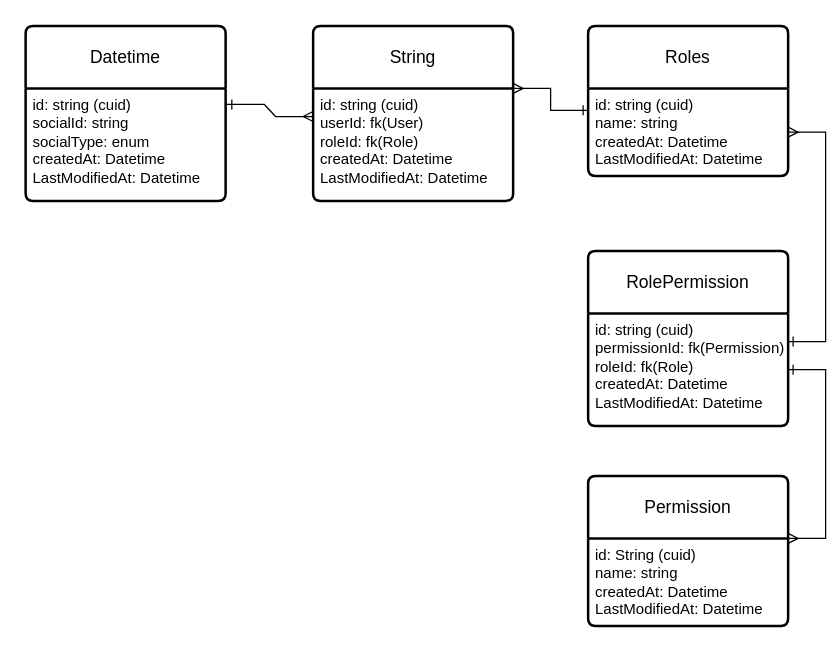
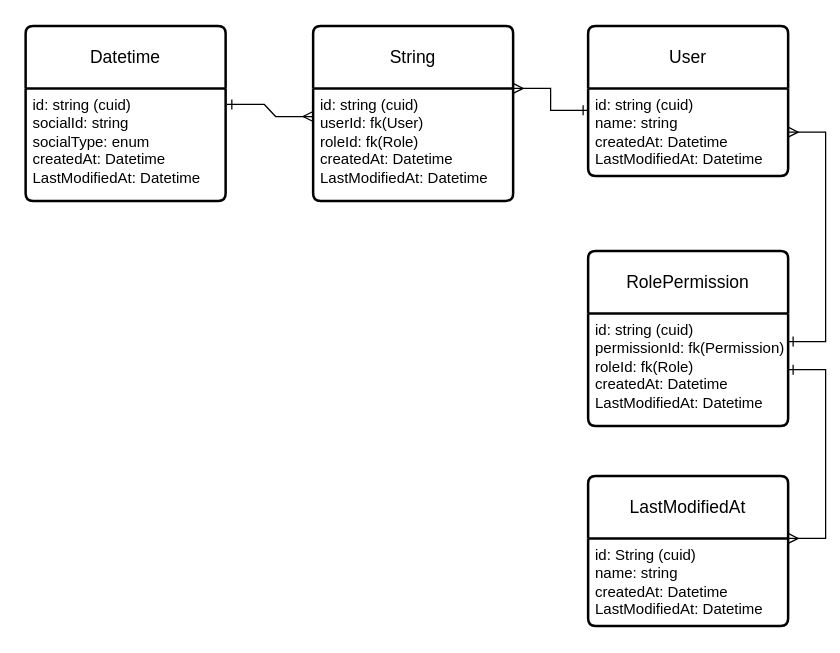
(688, 57) -> (688, 57)
(688, 507) -> (688, 507)
